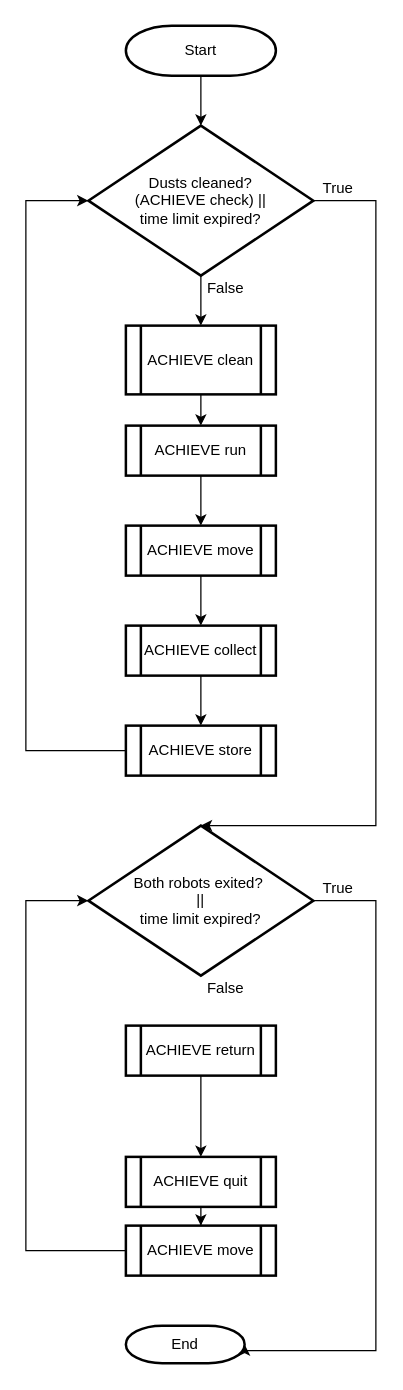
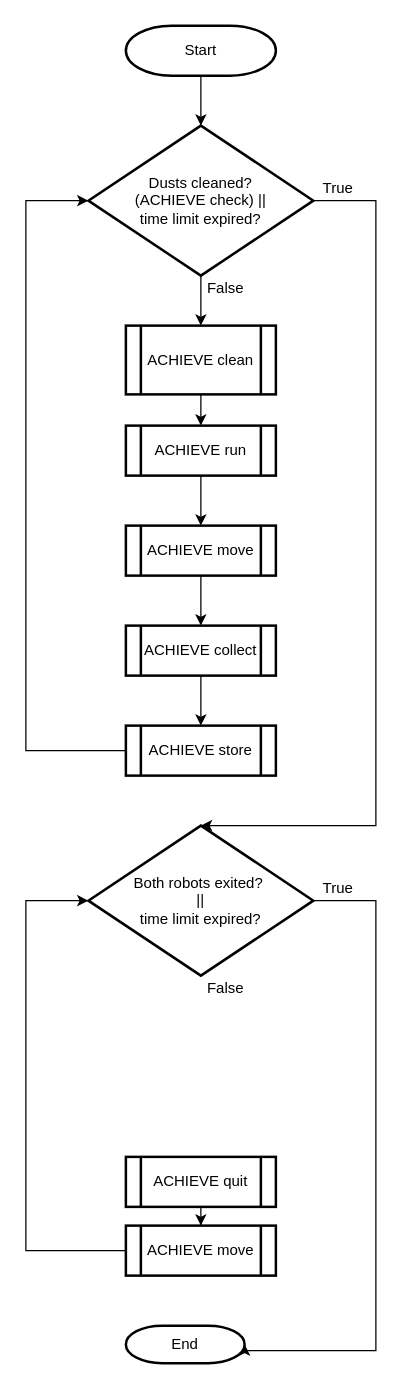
(201, 1051) -> none
(201, 1112) -> none
